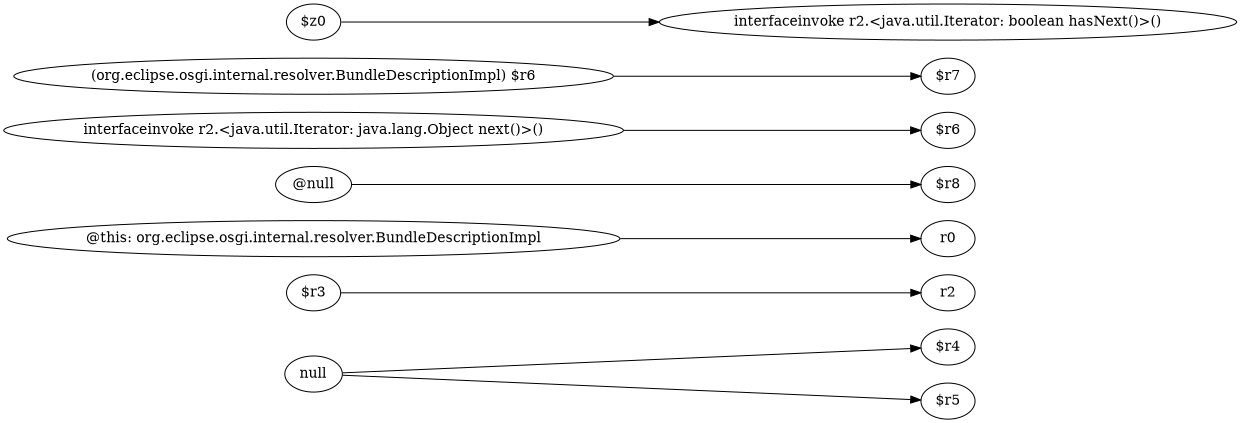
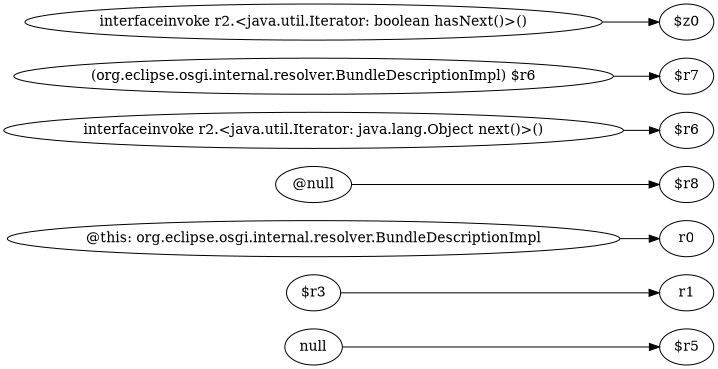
(495, 22) -> (626, 22)
(948, 293) -> (687, 293)
(948, 347) -> none
